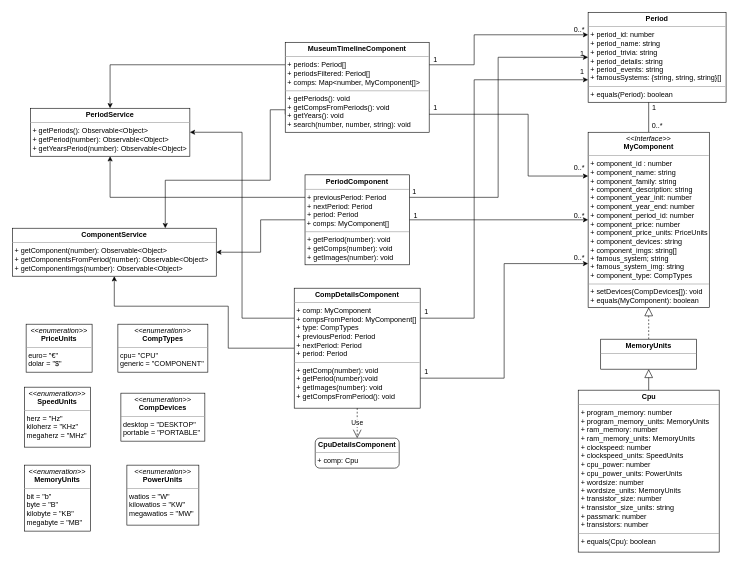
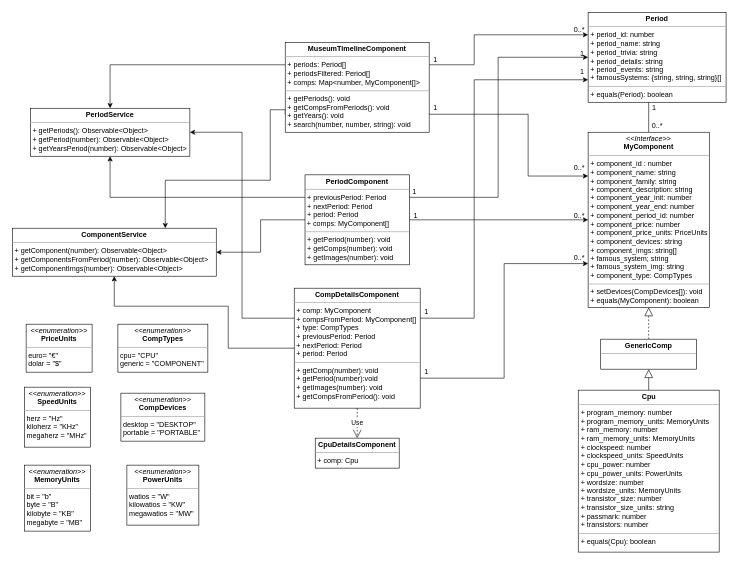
(622, 344) -> (622, 344)
(357, 453) -> (357, 453)
